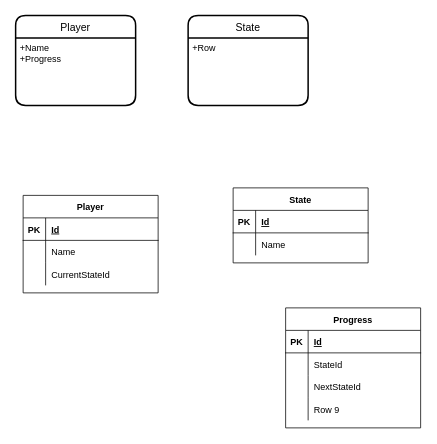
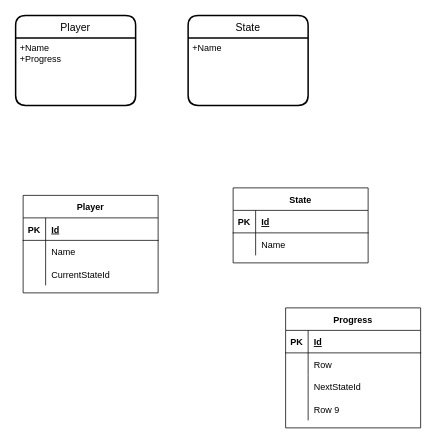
(202, 48) -> (205, 48)
(331, 365) -> (321, 365)
